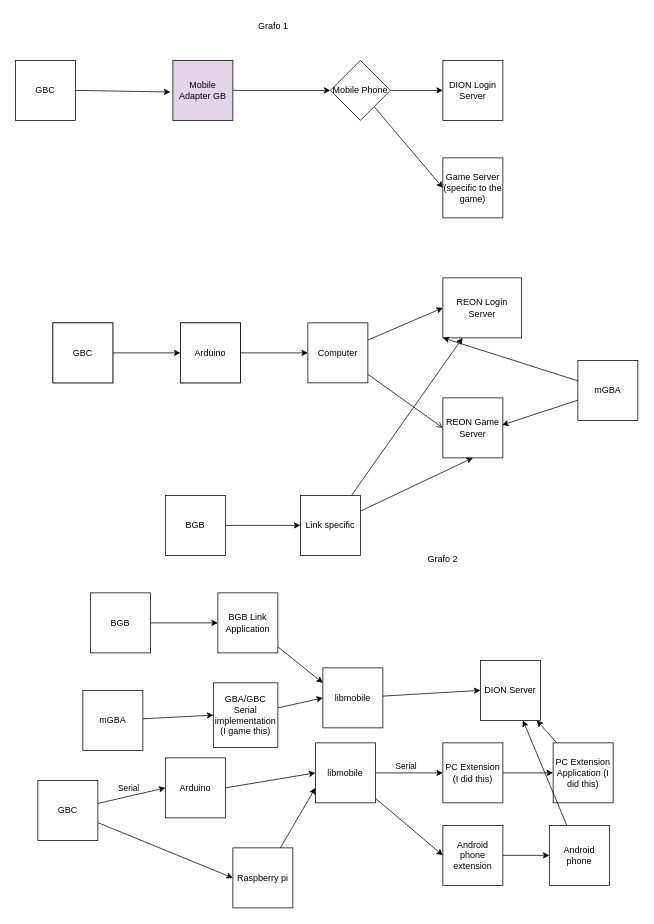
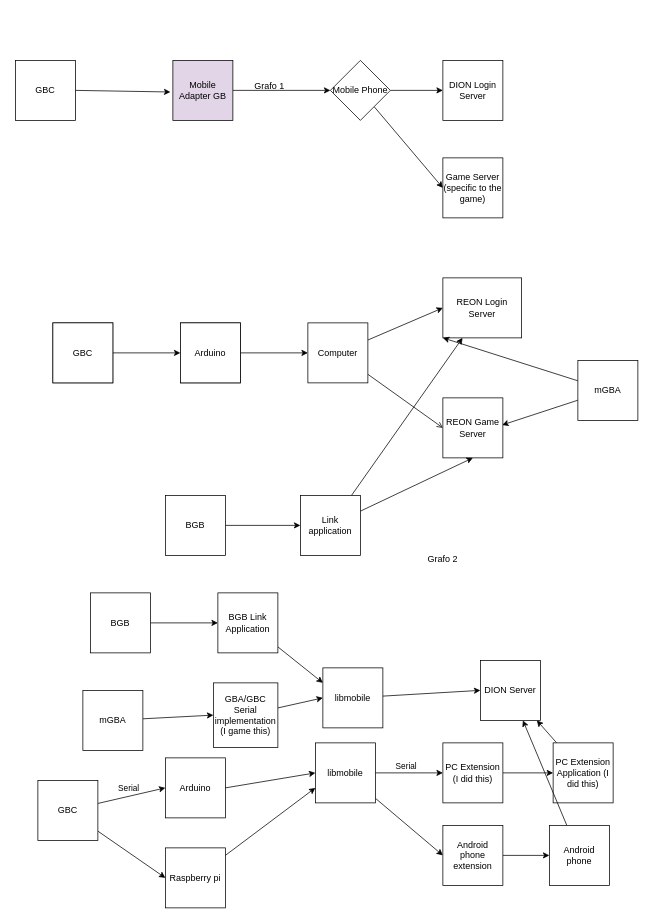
(273, 27) -> (270, 87)
(330, 525) -> (330, 525)
(263, 878) -> (195, 878)
